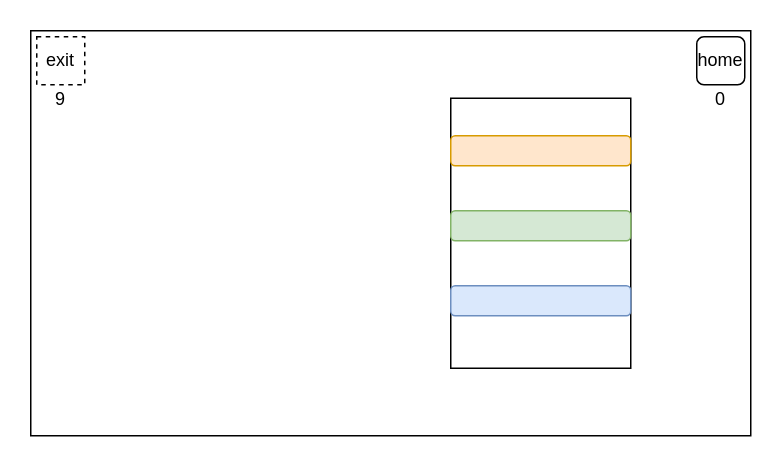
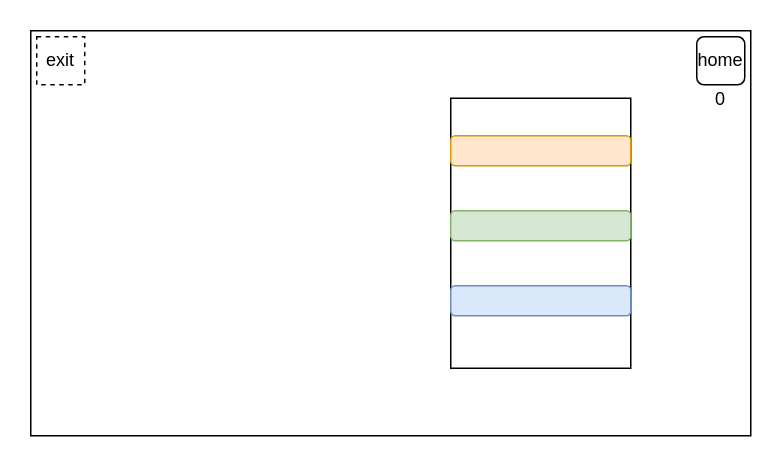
(61, 100) -> none
